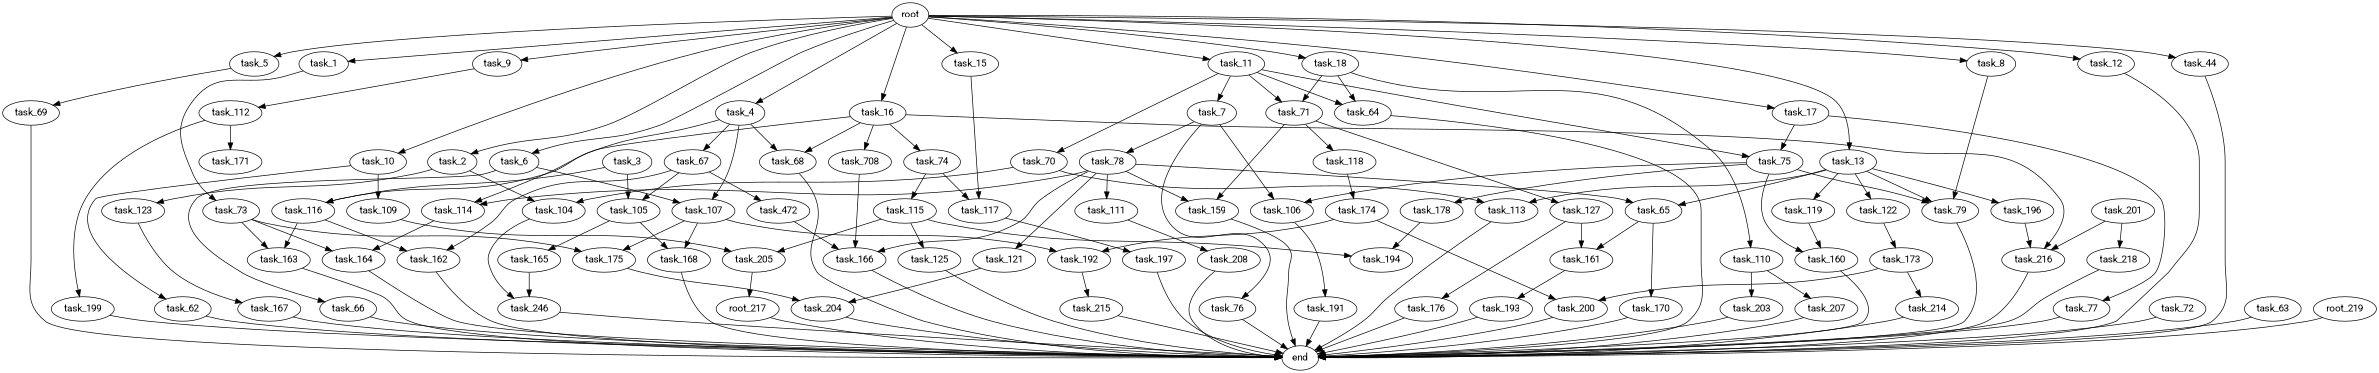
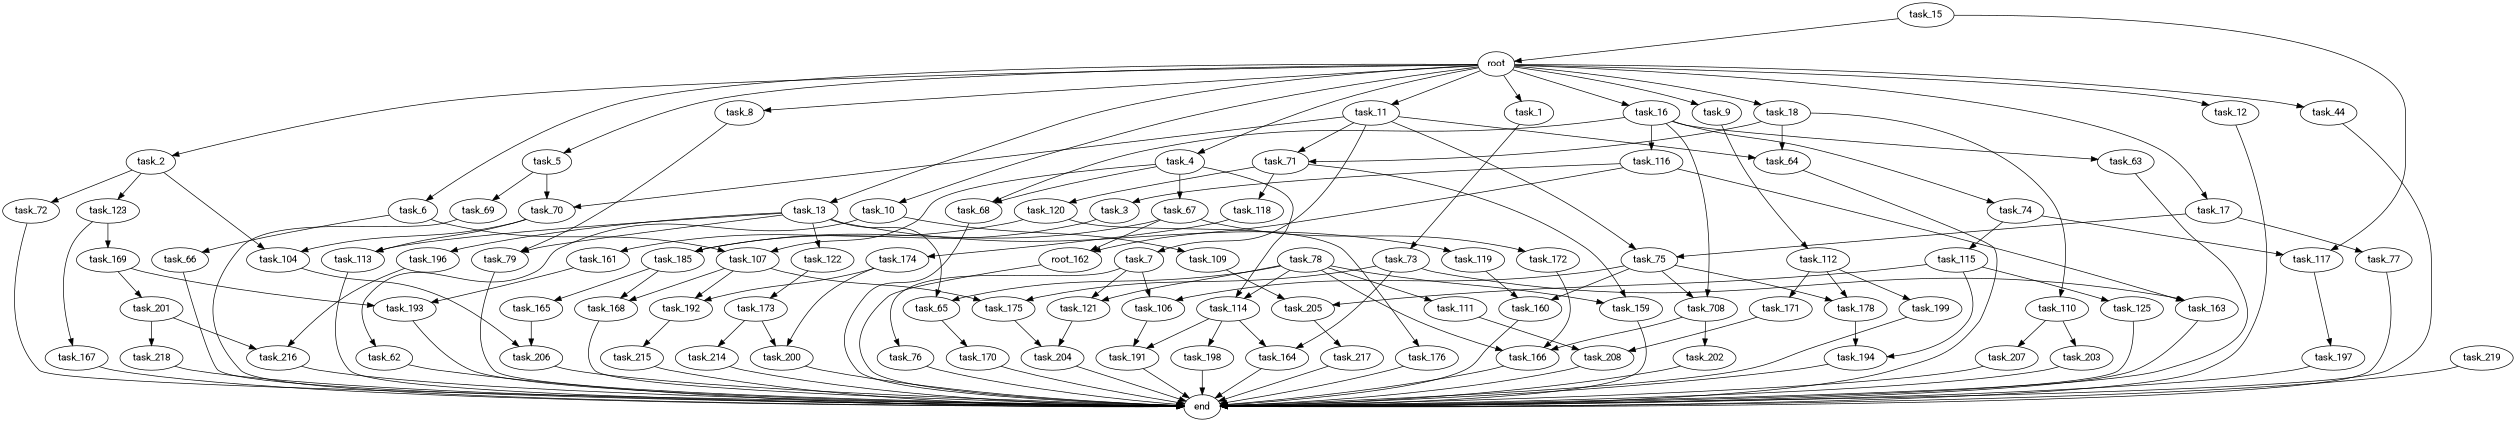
(937, 37) -> (1710, 40)
(1485, 130) -> (1881, 144)
(1163, 136) -> (1118, 277)
none -> (547, 183)
(469, 184) -> (1367, 176)
(1856, 184) -> (1672, 279)
none -> (95, 185)
(629, 211) -> (673, 260)
(778, 211) -> (1548, 260)
(1581, 211) -> (1046, 211)
(1621, 233) -> none
none -> (108, 260)
(428, 260) -> (1070, 260)
none -> (1833, 279)
(529, 309) -> (531, 358)
(748, 309) -> (1352, 358)
(2345, 309) -> (2482, 358)
none -> (1181, 332)
none -> (1696, 334)
none -> (1202, 358)
none -> (1705, 358)
none -> (1529, 393)
